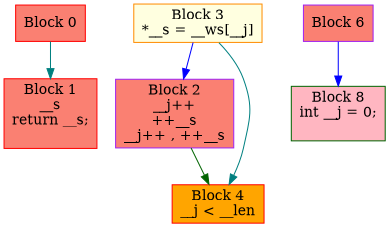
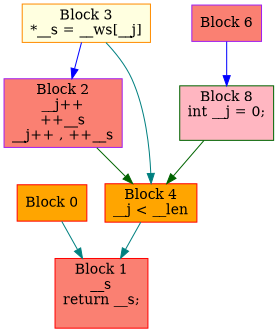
(50, 23) -> (52, 203)
none -> (189, 158)
none -> (133, 236)
